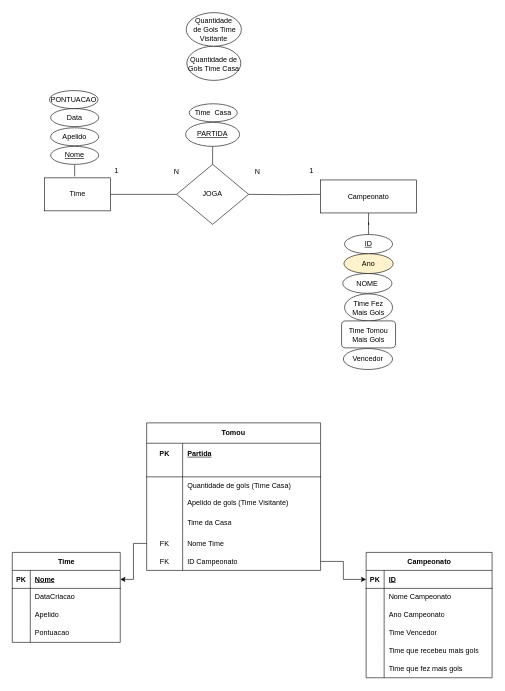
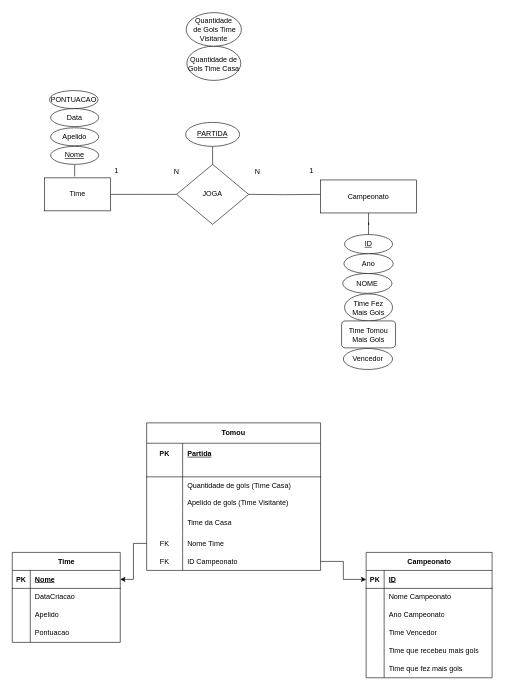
(213, 113) -> none
(369, 263) -> (369, 263)
